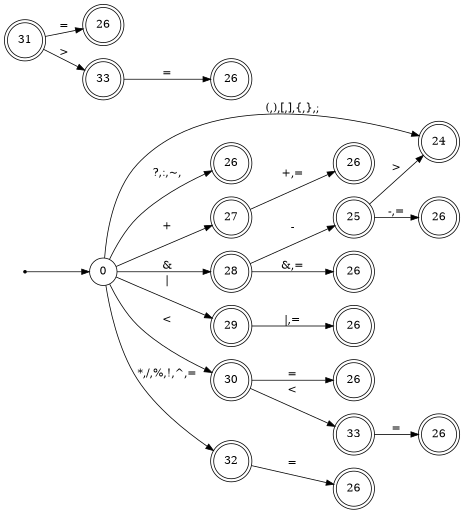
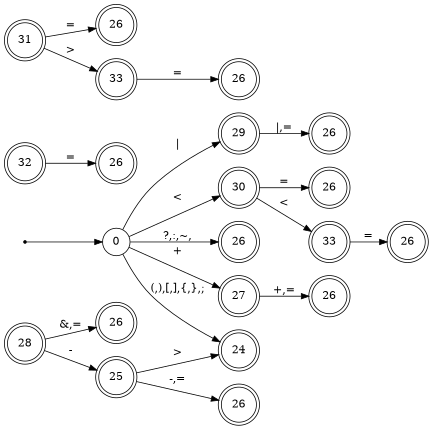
(160, 272) -> none
(137, 378) -> none
